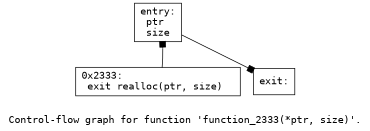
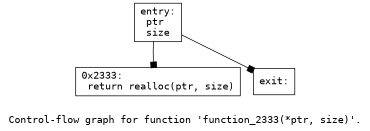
(163, 58) -> (153, 51)
(152, 87) -> (158, 87)
